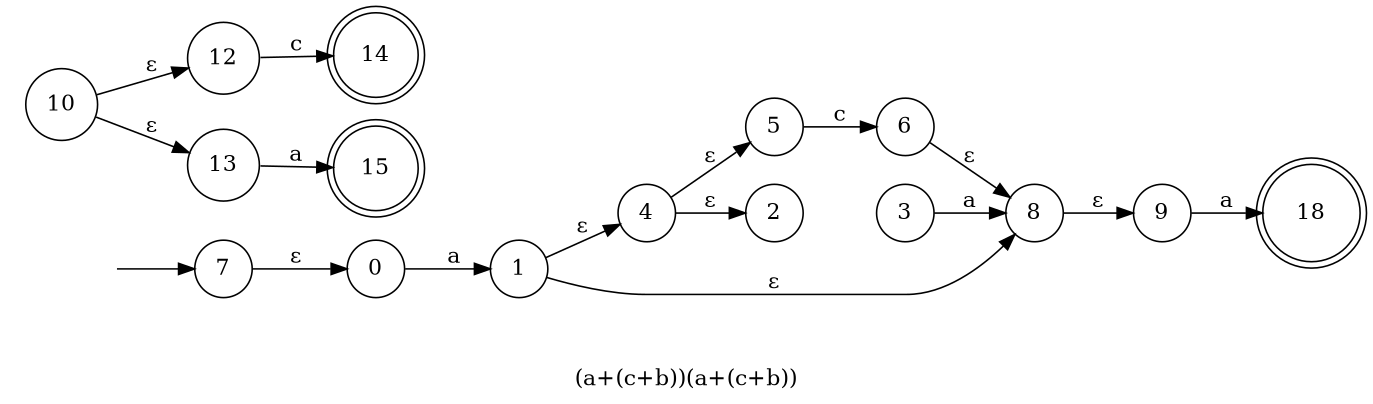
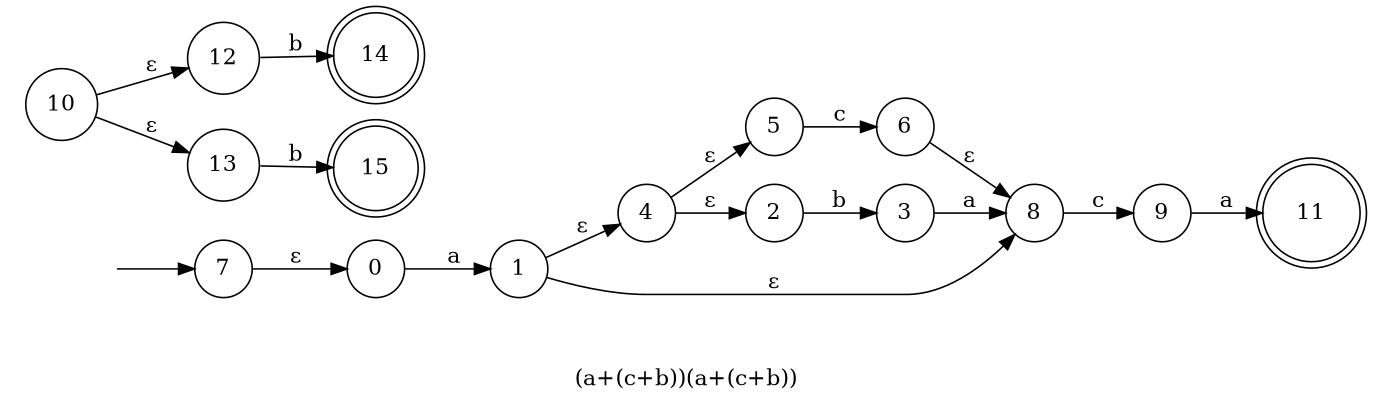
(296, 45) -> (296, 45)
(296, 155) -> (296, 155)
(1098, 201) -> (1098, 201)
none -> (832, 213)
(1311, 213) -> (1311, 213)
